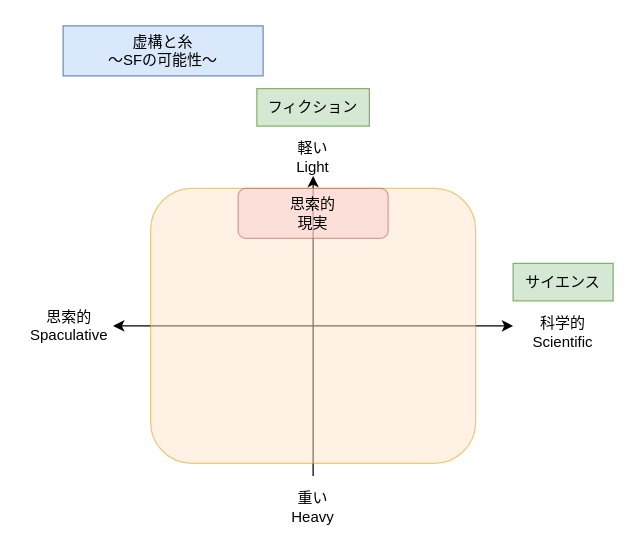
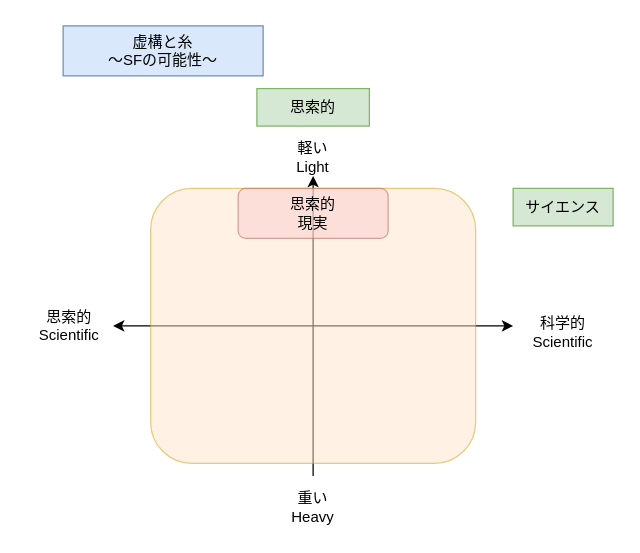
(313, 107) -> (313, 107)
(563, 282) -> (563, 207)
(69, 326) -> (69, 326)
